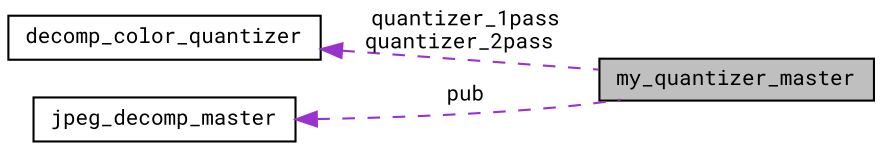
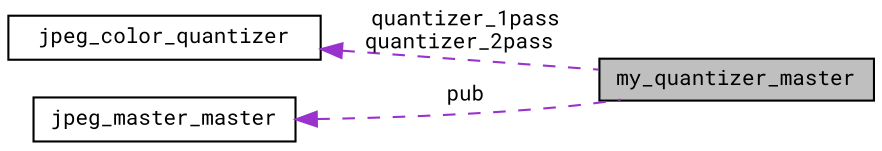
(165, 38) -> (165, 38)
(165, 119) -> (165, 119)
